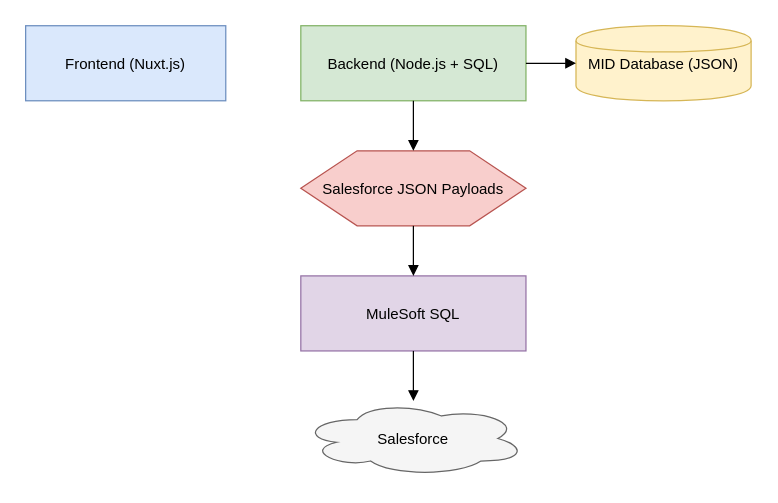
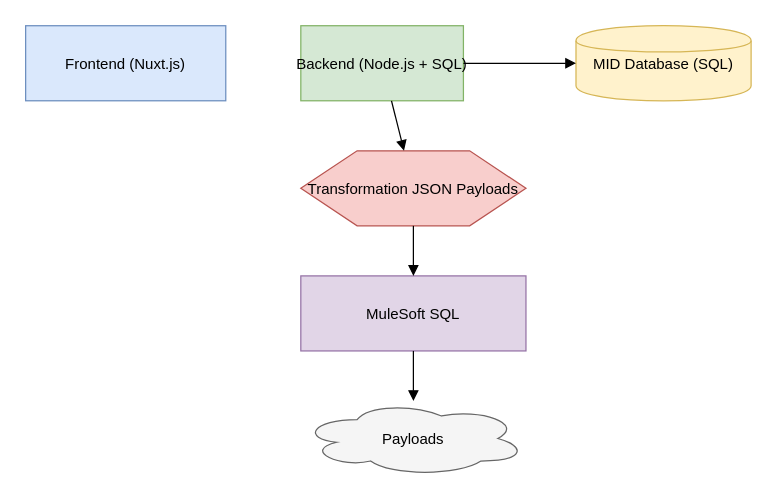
(413, 63) -> (382, 63)
(663, 64) -> (663, 64)
(413, 189) -> (413, 189)
(413, 439) -> (413, 439)
